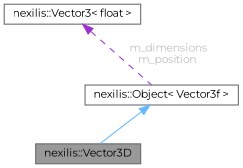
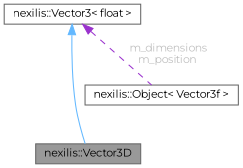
(121, 128) -> (74, 90)
